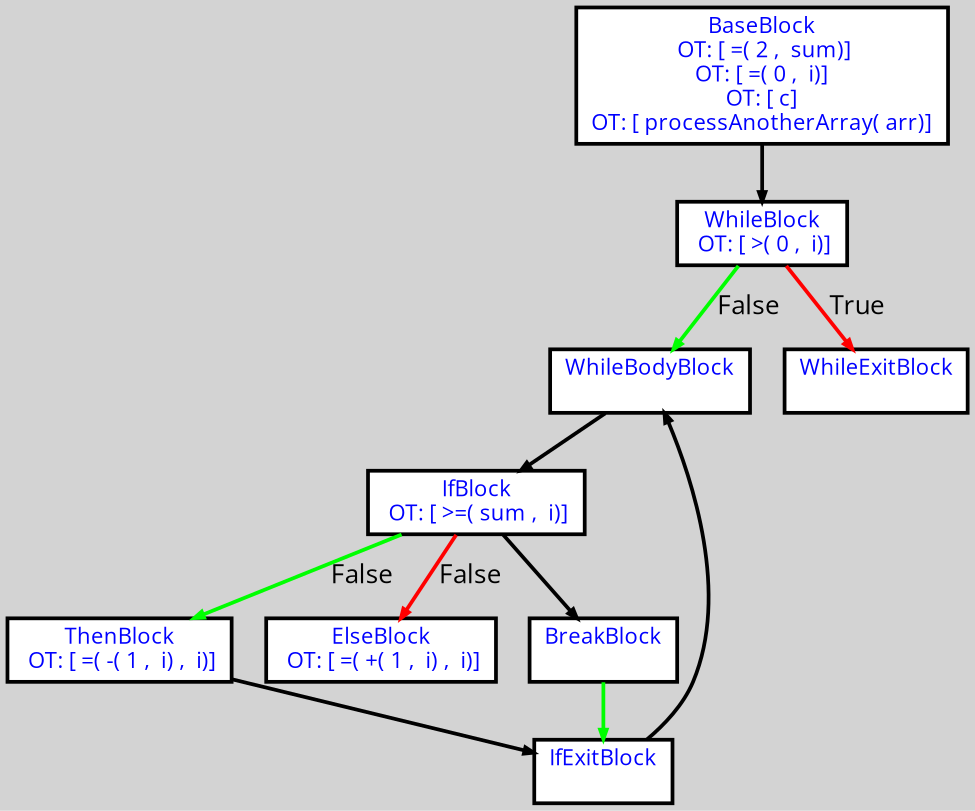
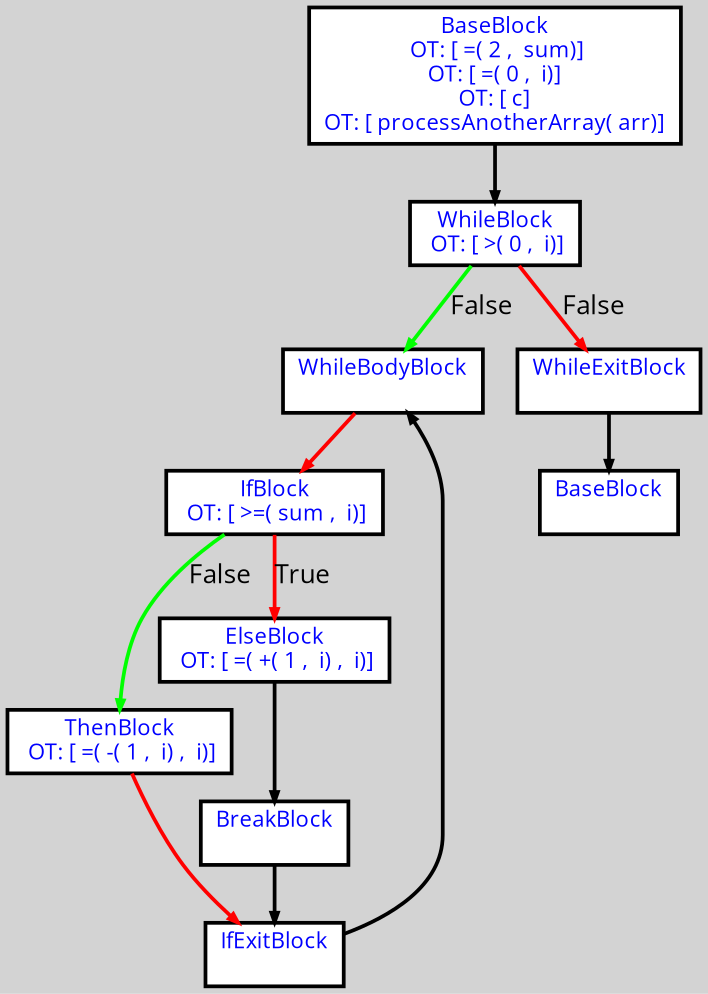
(857, 307) -> (594, 307)
(567, 439) -> (332, 438)
none -> (609, 503)
(537, 573) -> (275, 737)
(471, 576) -> (303, 576)
(603, 706) -> (275, 889)
(378, 715) -> (173, 850)
